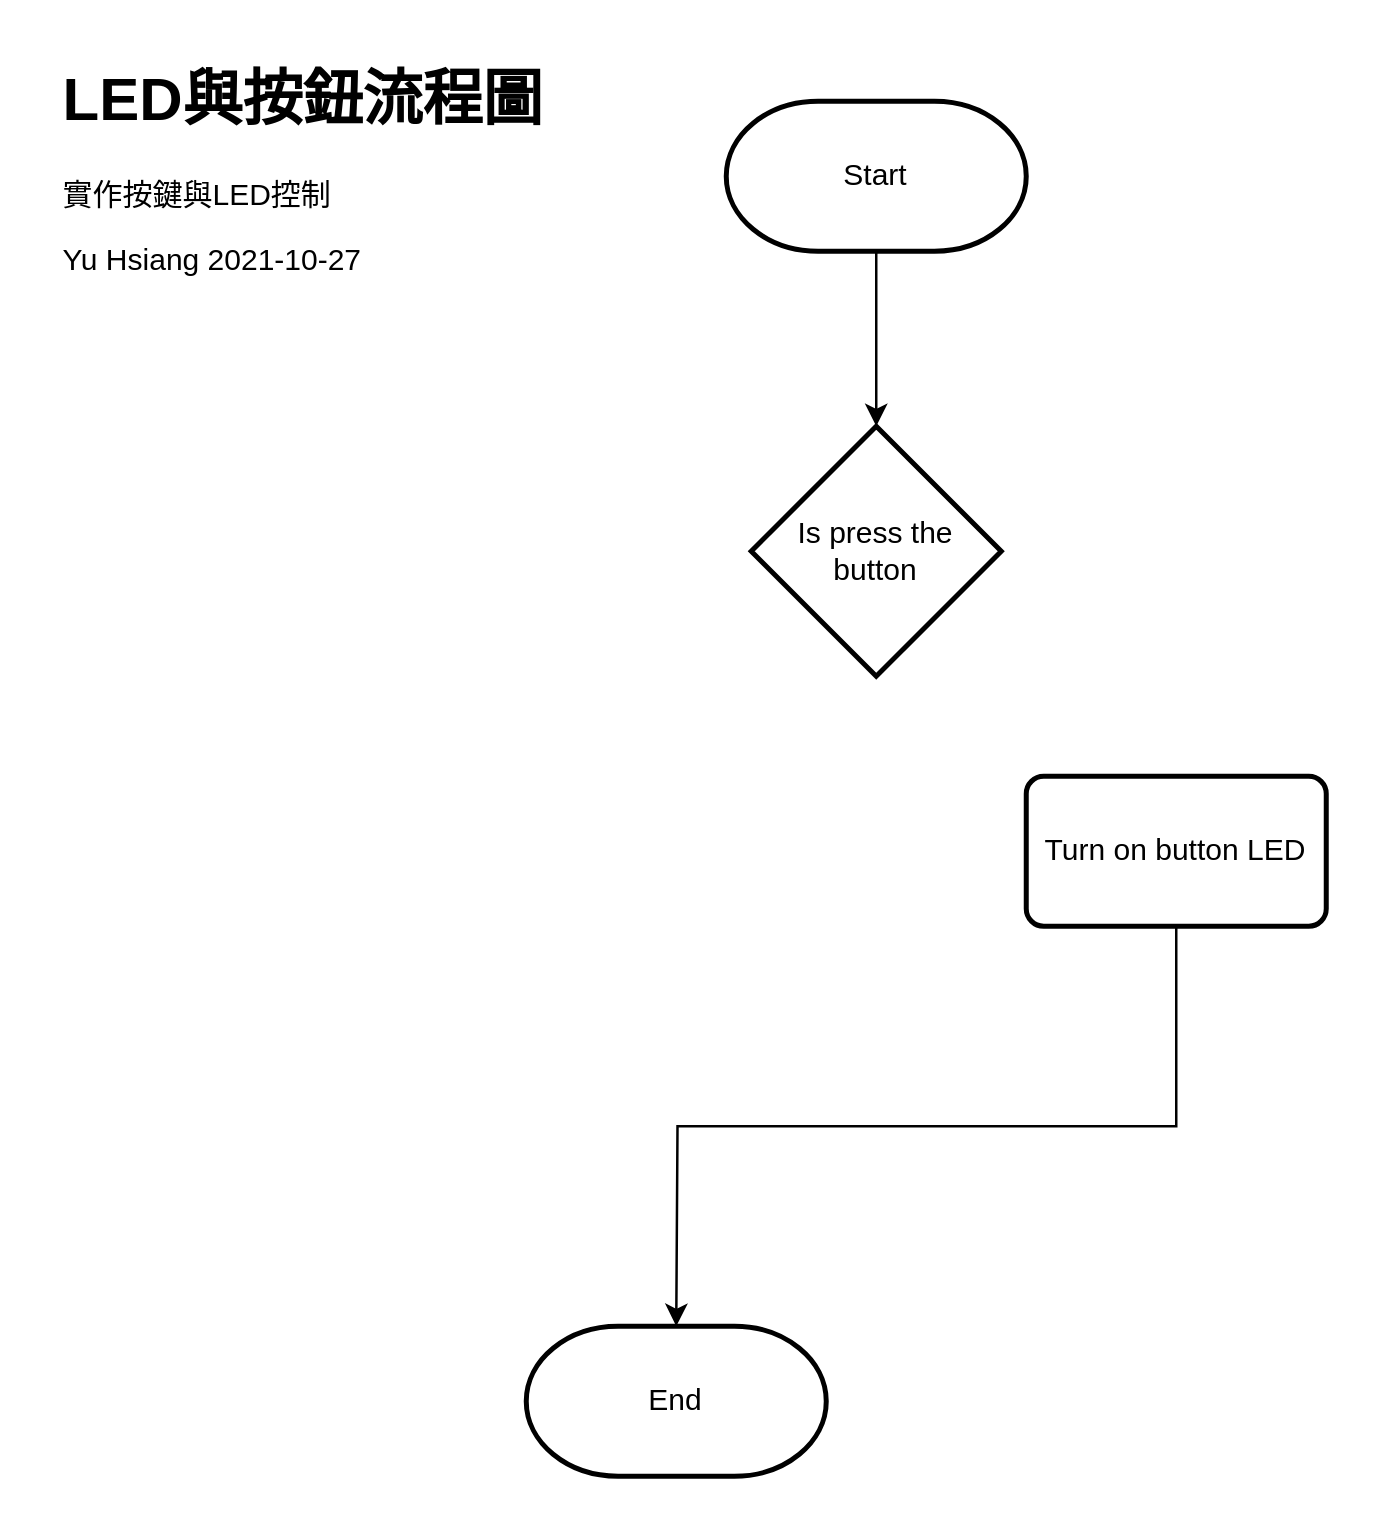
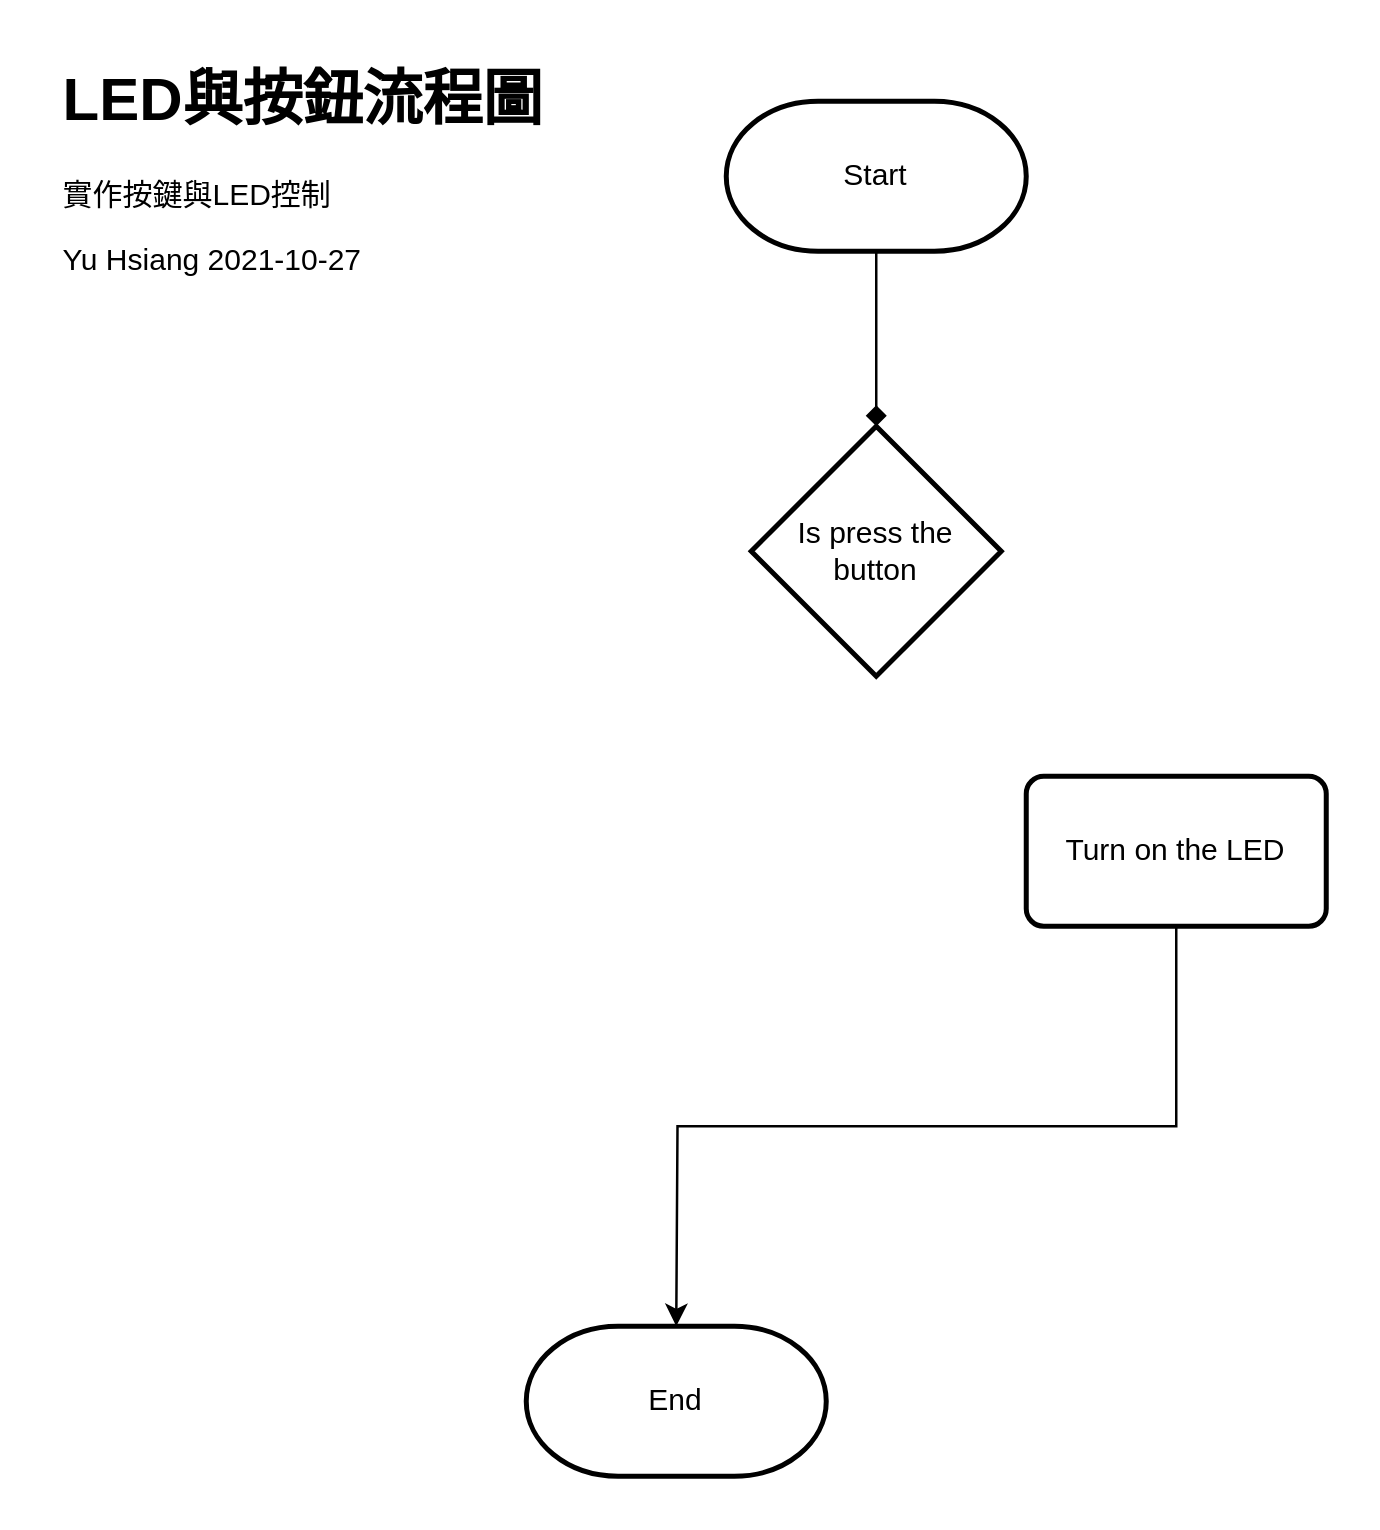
(876, 407) -> (876, 406)
(1176, 851) -> (1176, 851)
